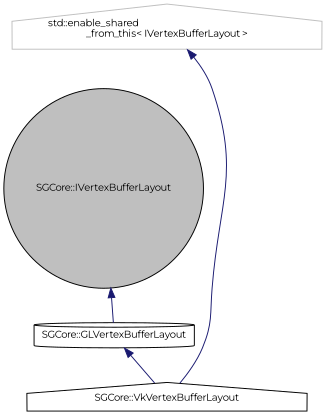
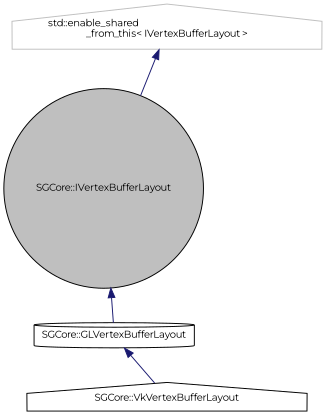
(221, 221) -> (148, 77)
